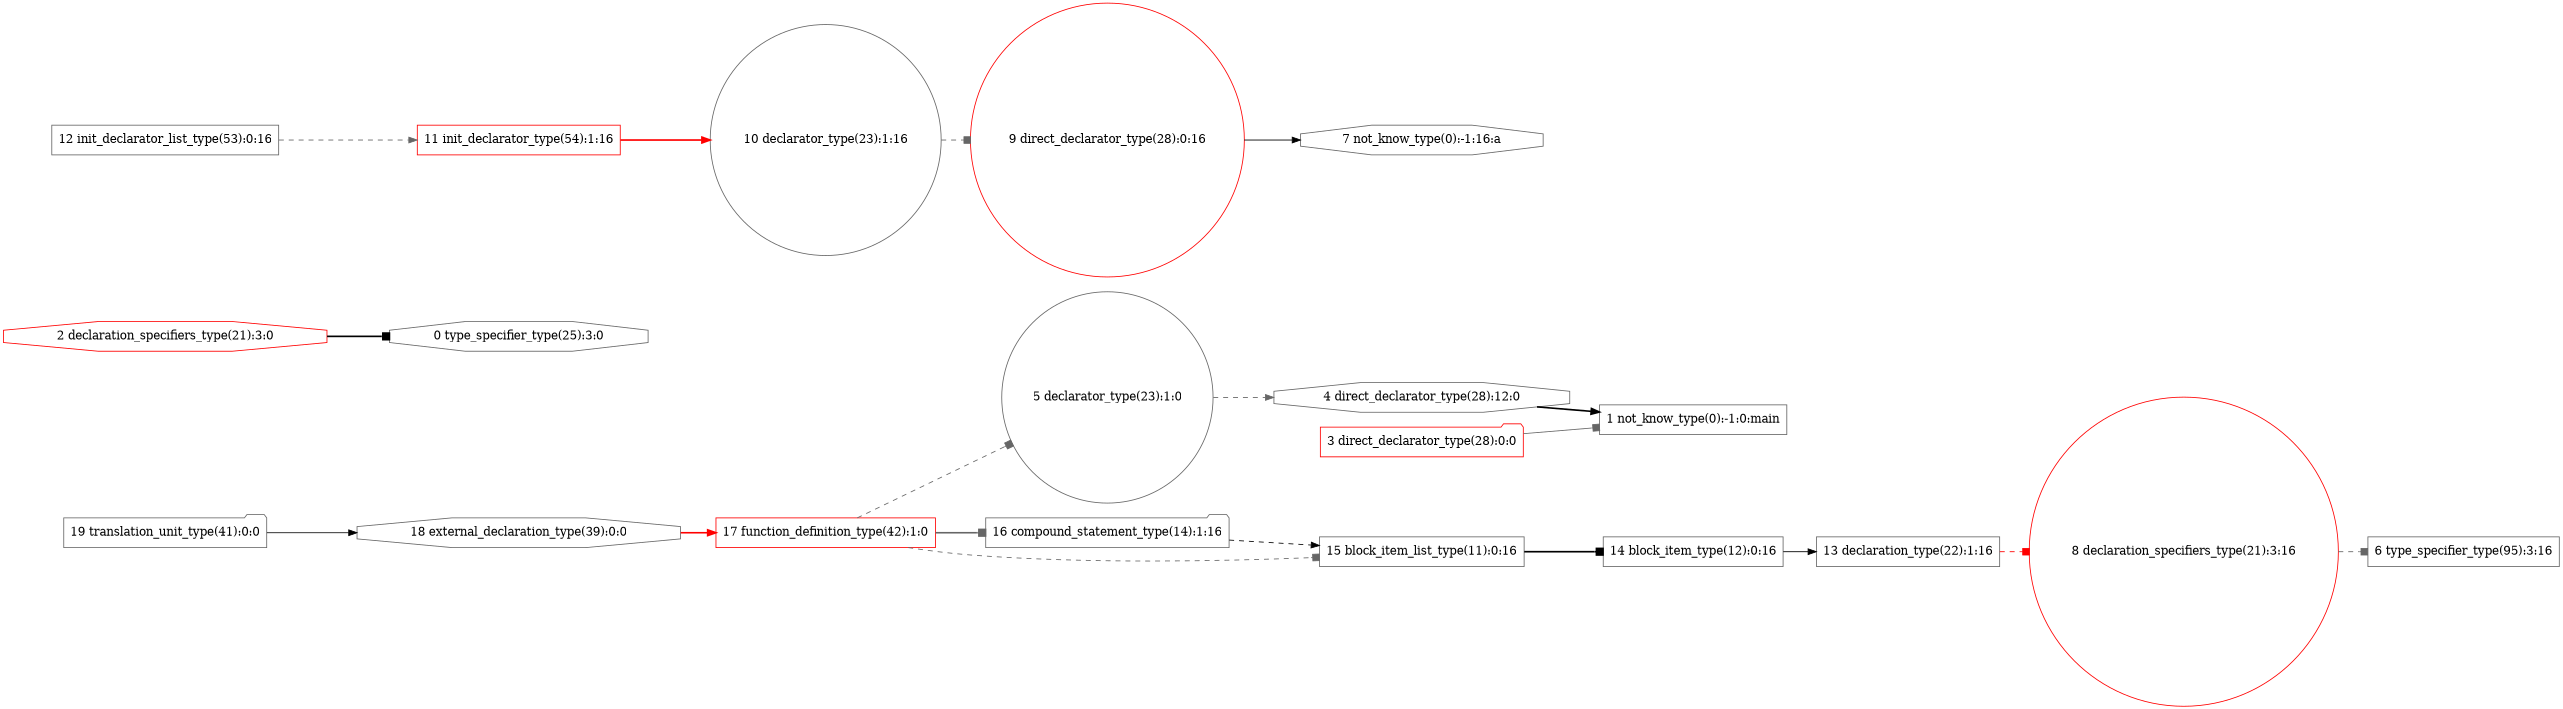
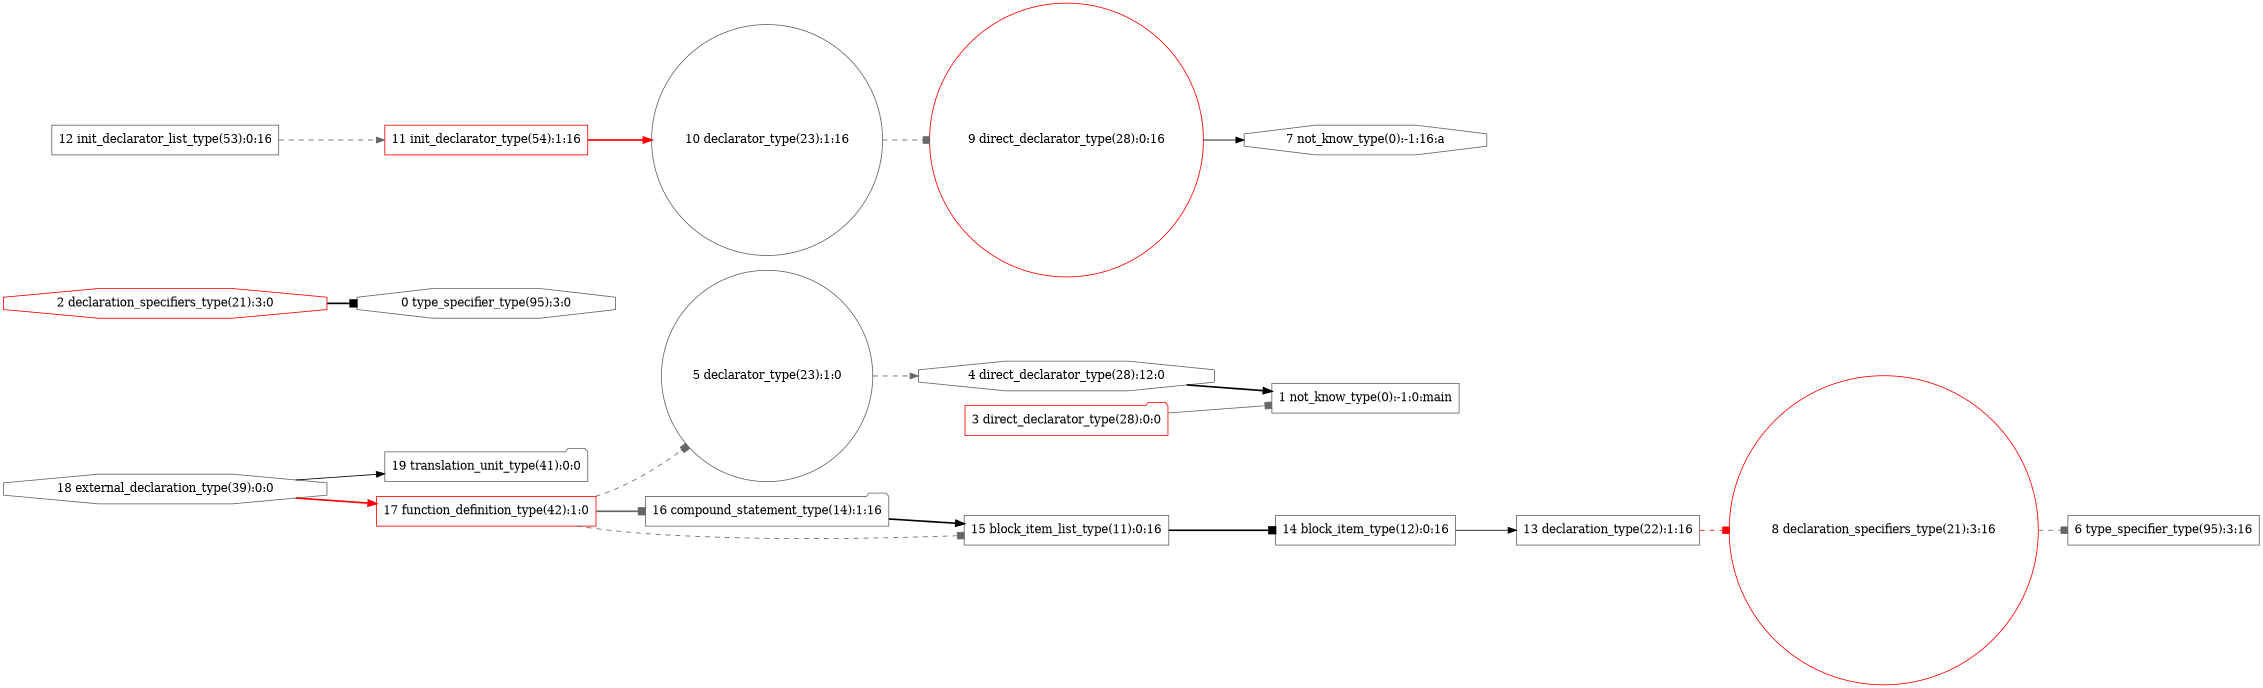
(519, 336) -> (486, 303)
(308, 533) -> (336, 477)
(1270, 543) -> (922, 521)
